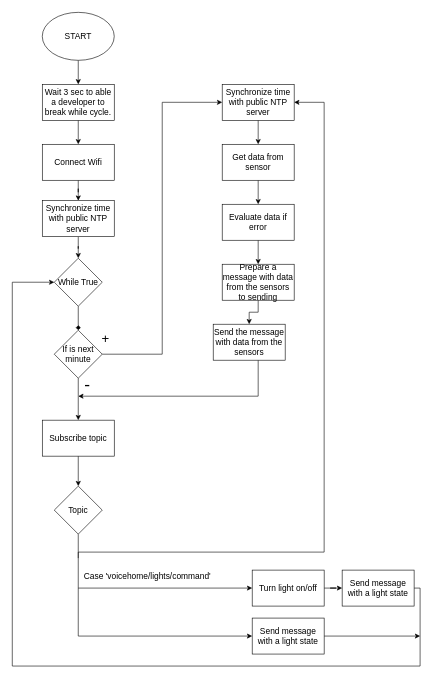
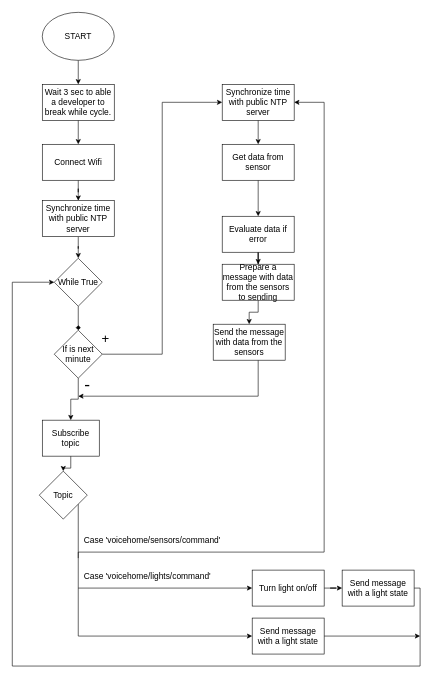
(258, 222) -> (258, 234)
(78, 438) -> (71, 438)
(78, 510) -> (63, 495)
none -> (152, 540)
